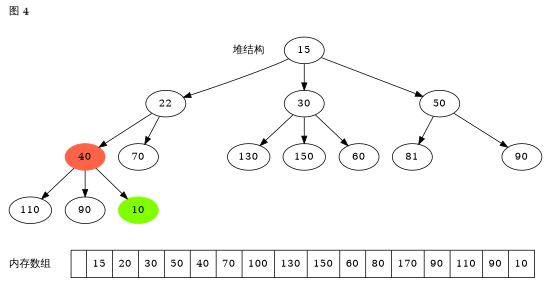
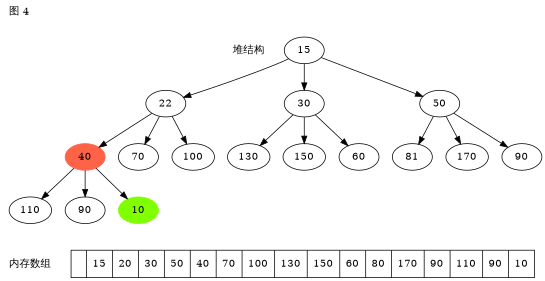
none -> (193, 157)
none -> (467, 157)
